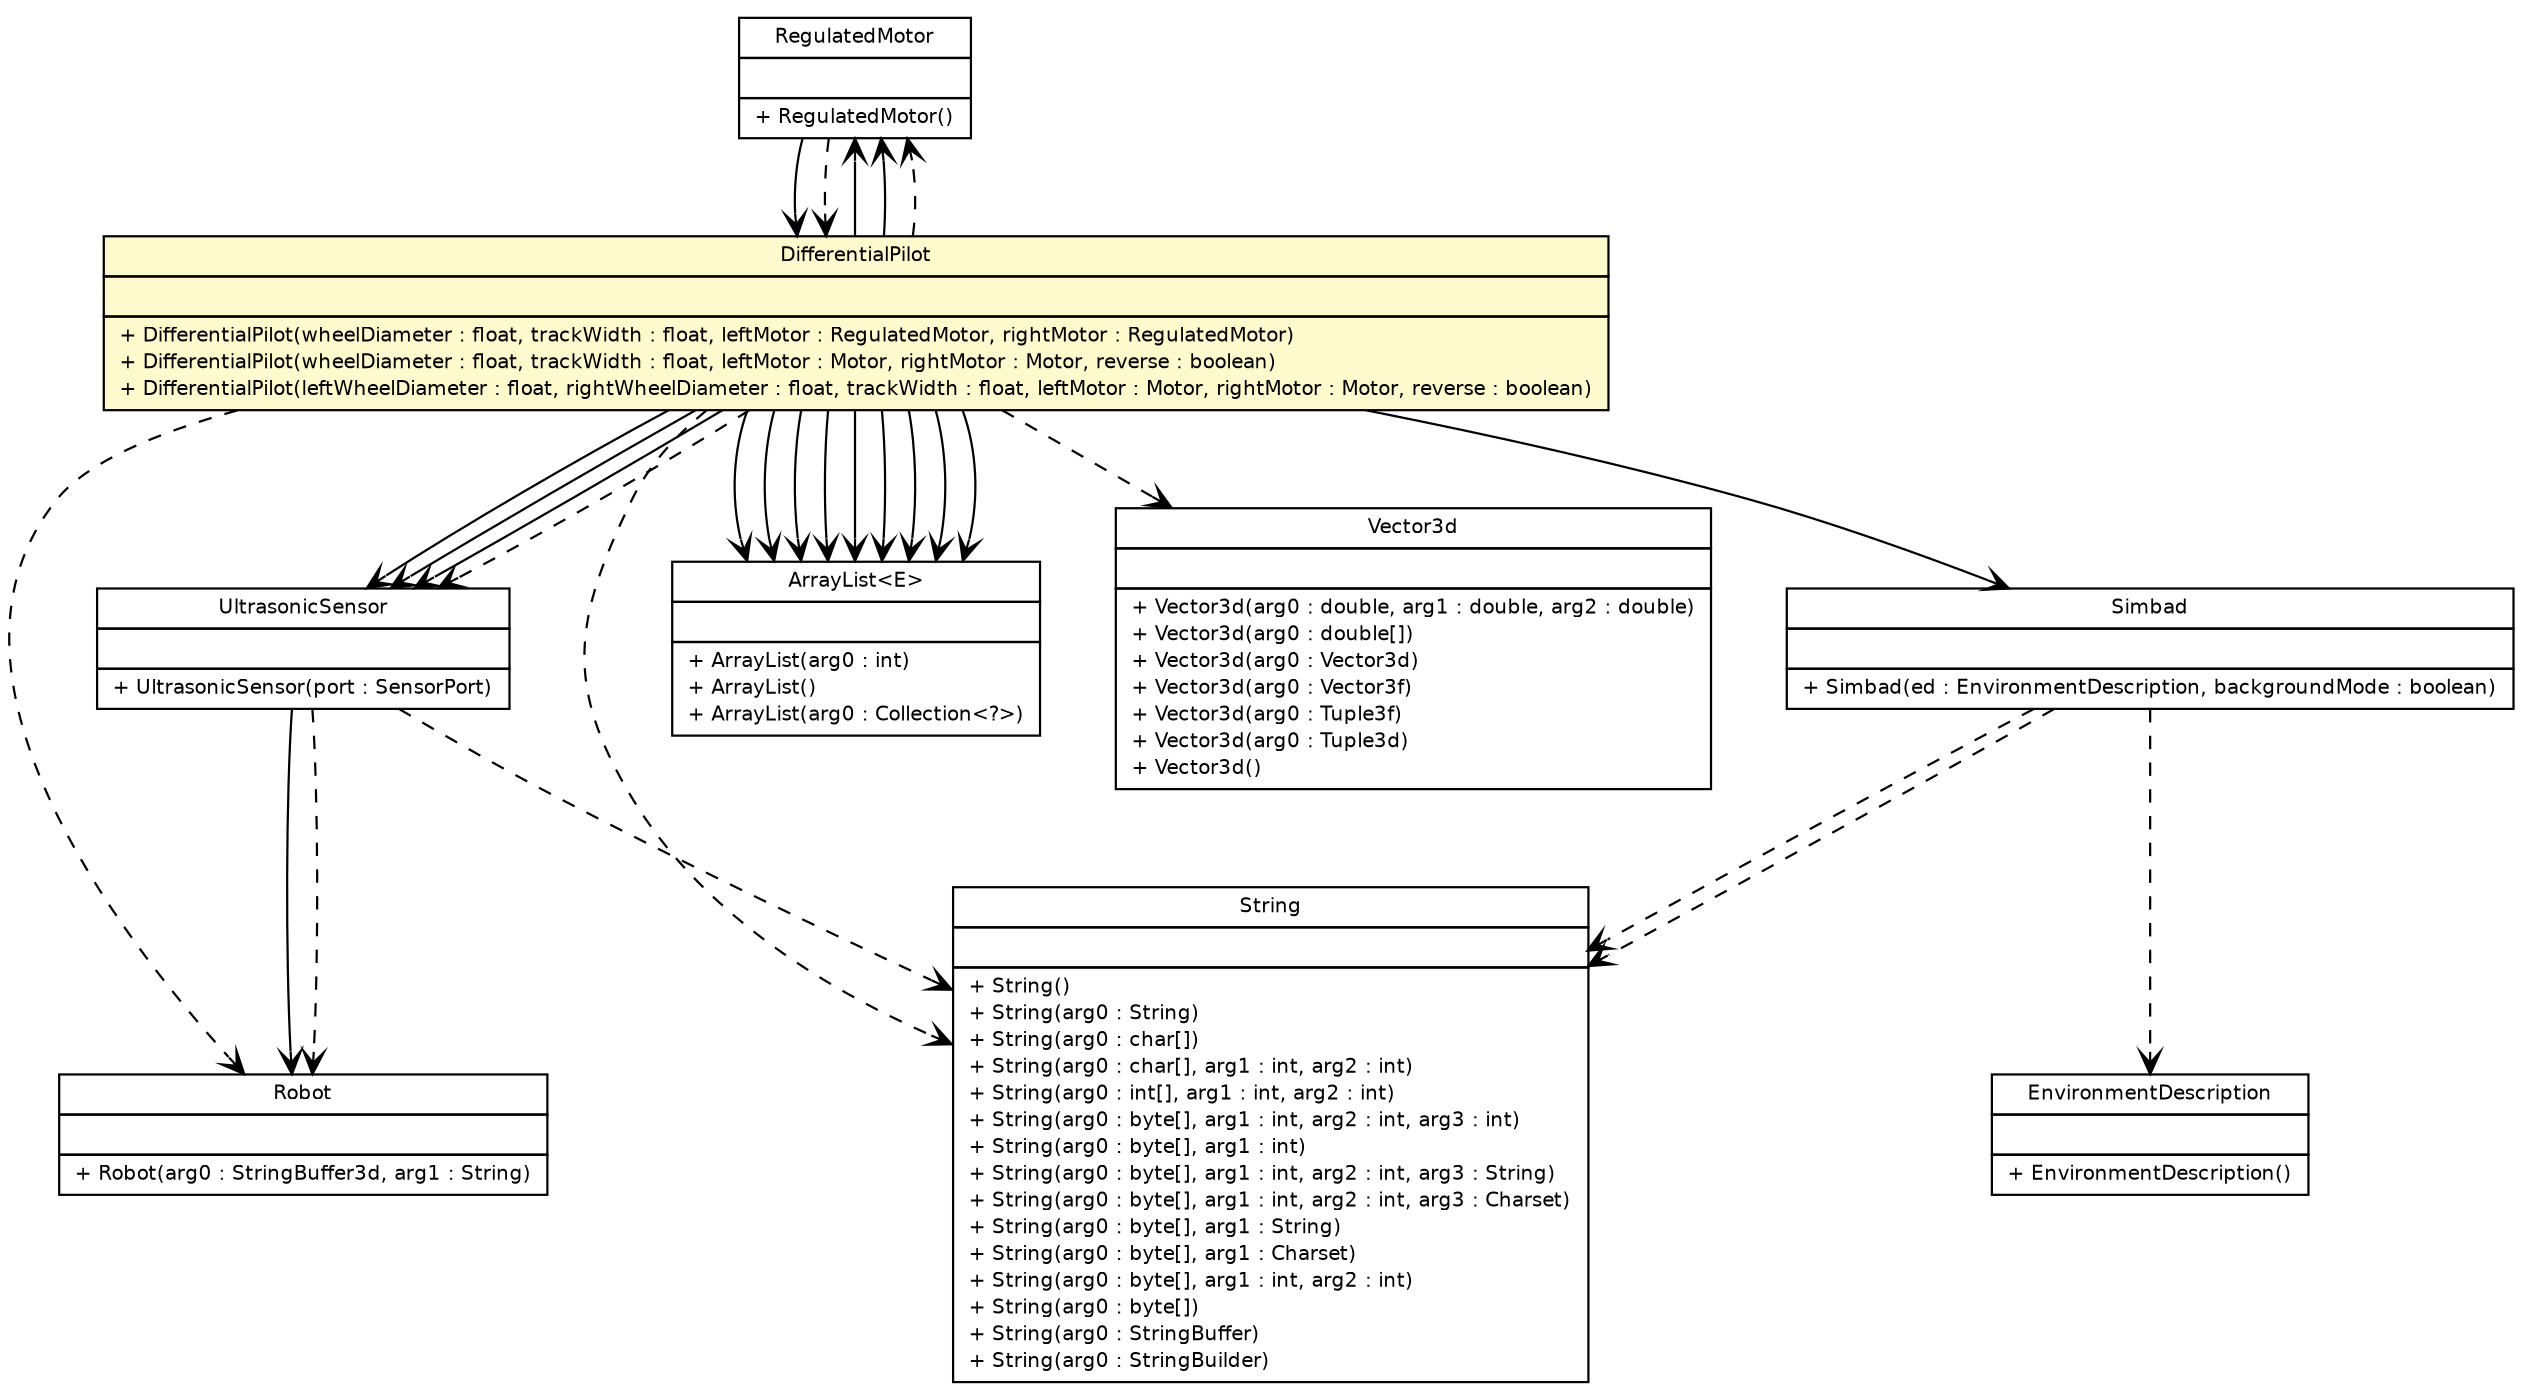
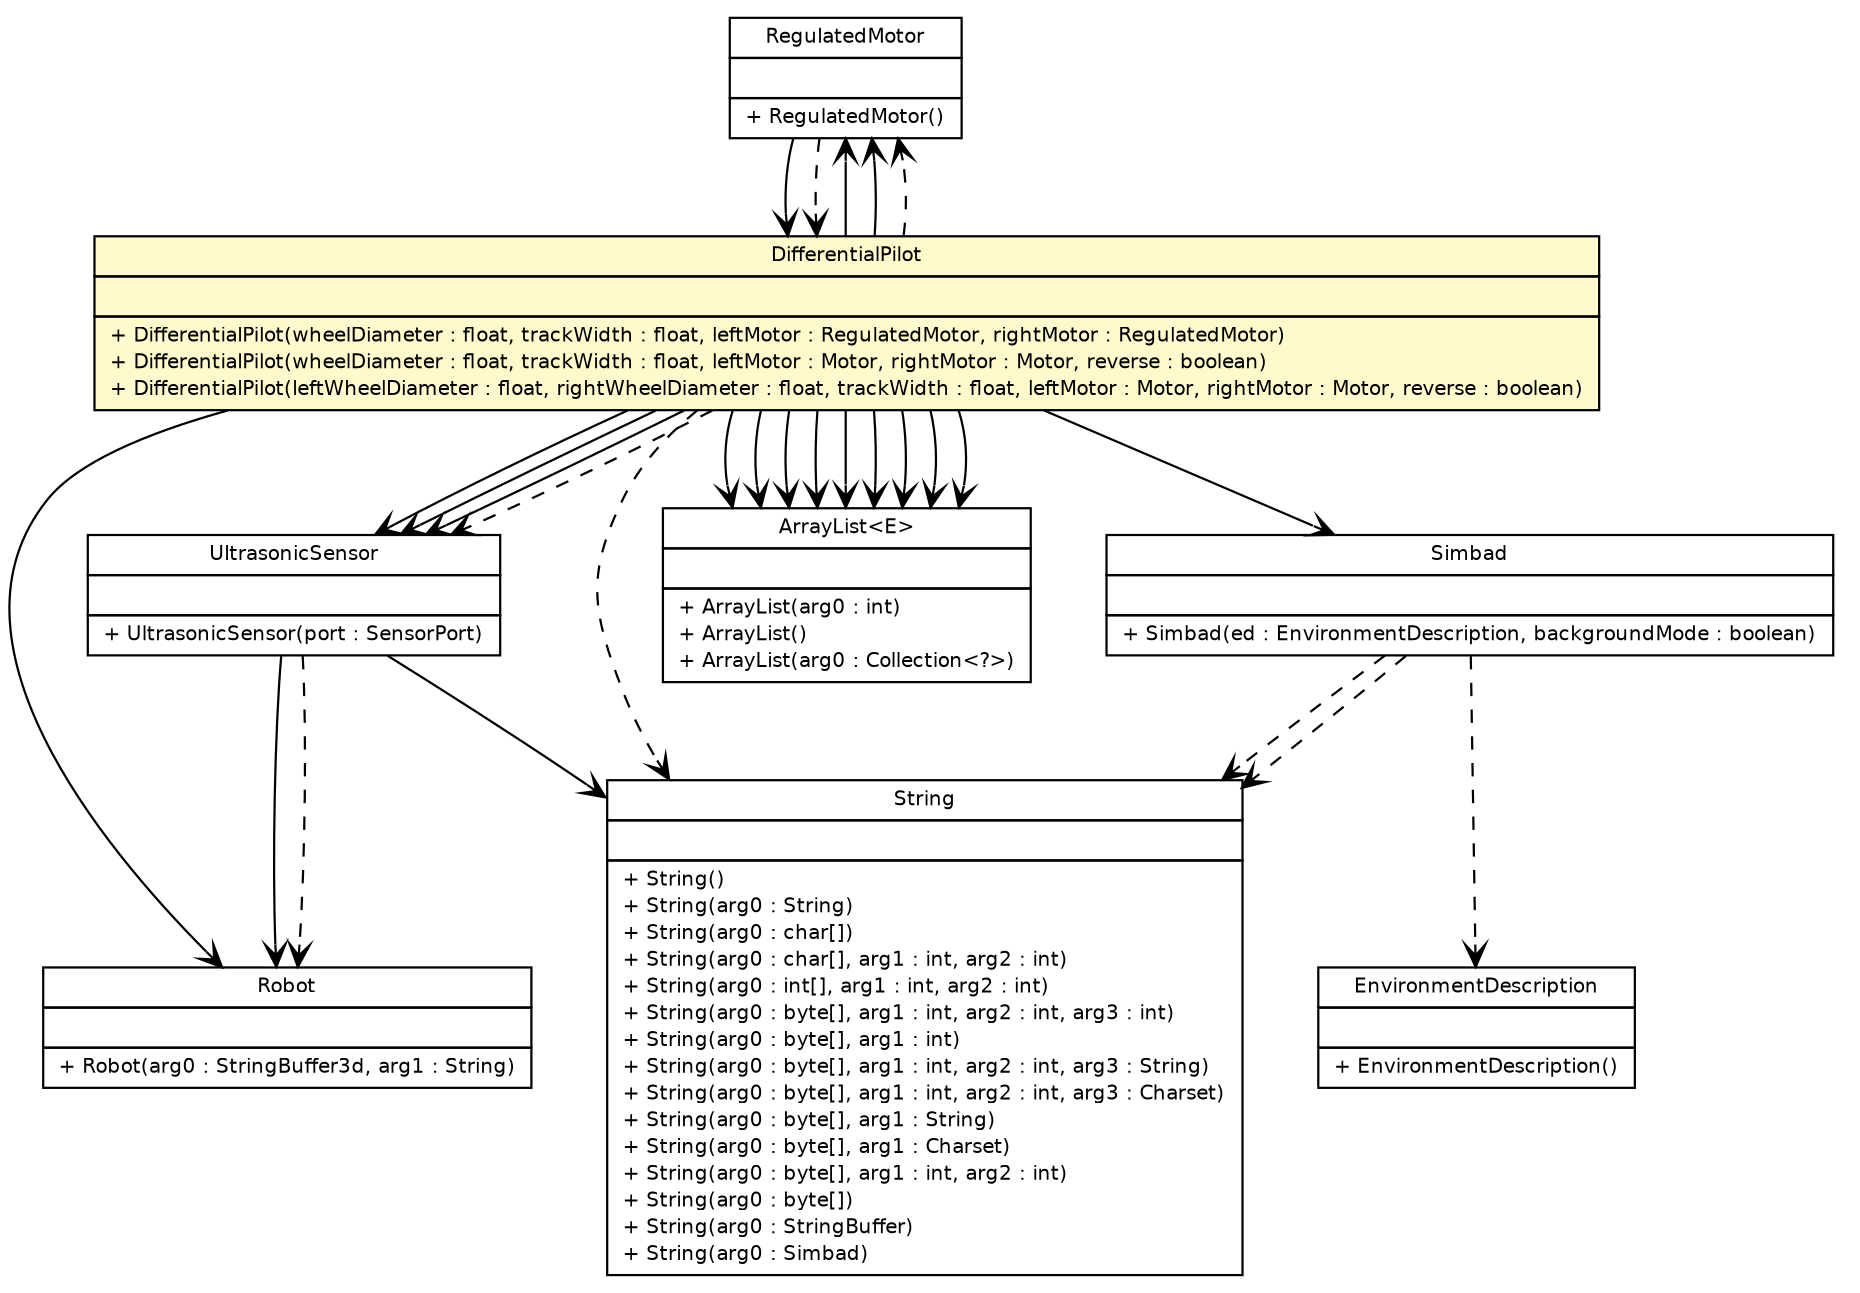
(1412, 649) -> none
(18, 702) -> (15, 649)
(635, 837) -> (488, 719)
(1120, 1361) -> (747, 1254)
